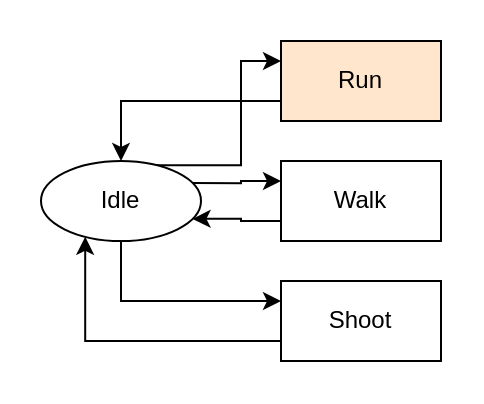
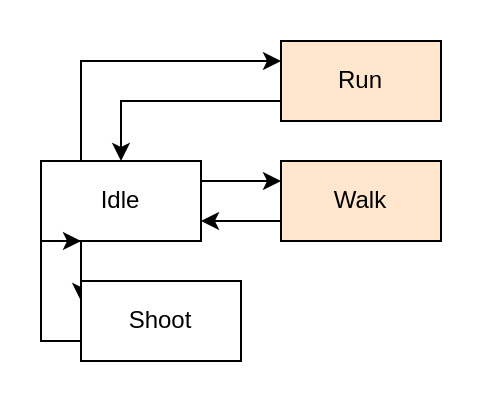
(121, 201) -> (121, 201)
(361, 201) -> (361, 201)
(361, 321) -> (161, 321)
